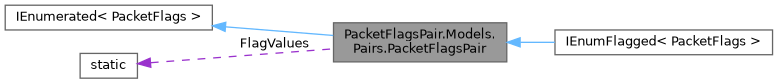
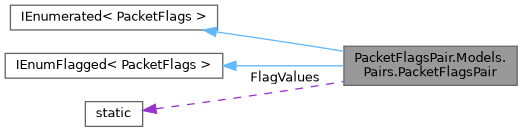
(538, 42) -> (290, 66)
